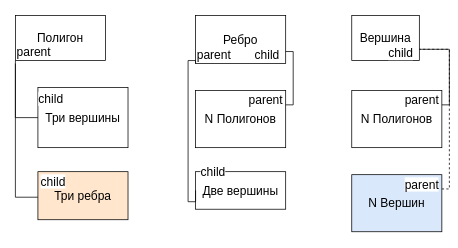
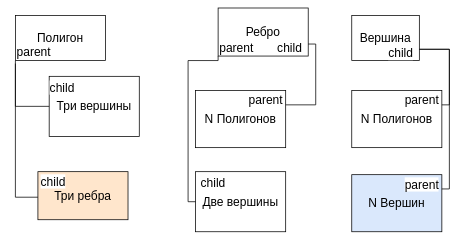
(240, 39) -> (263, 32)
(83, 117) -> (94, 106)
(449, 150) -> (449, 150)
(240, 190) -> (240, 201)
